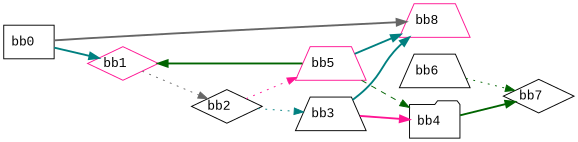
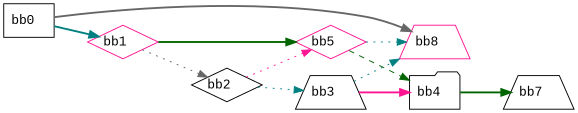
(373, 46) -> (382, 42)
(235, 63) -> (222, 42)
(331, 63) -> (331, 42)
(435, 71) -> none
(379, 73) -> (372, 72)
(539, 96) -> (539, 92)
